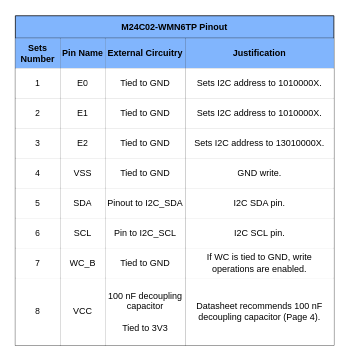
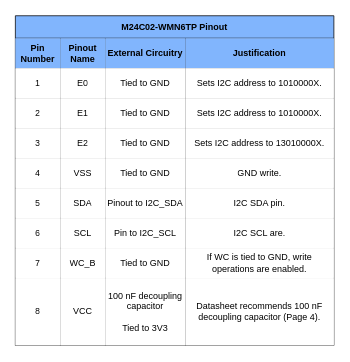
(38, 53) -> (38, 53)
(83, 53) -> (83, 53)
(260, 233) -> (260, 233)
